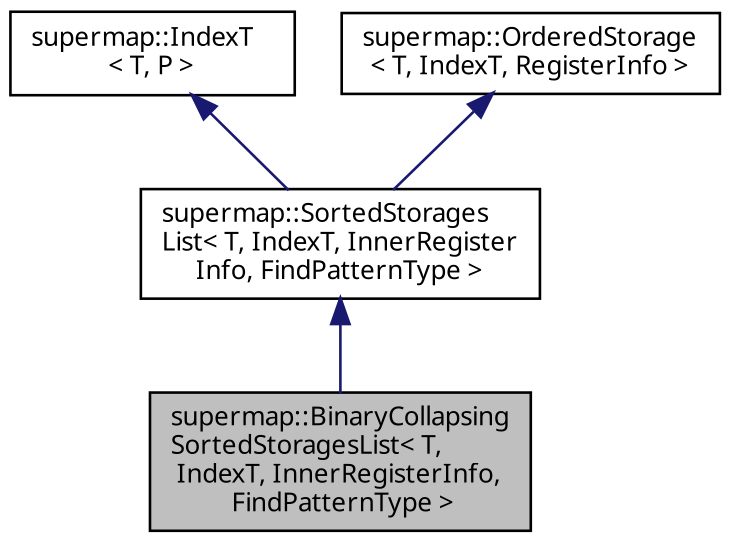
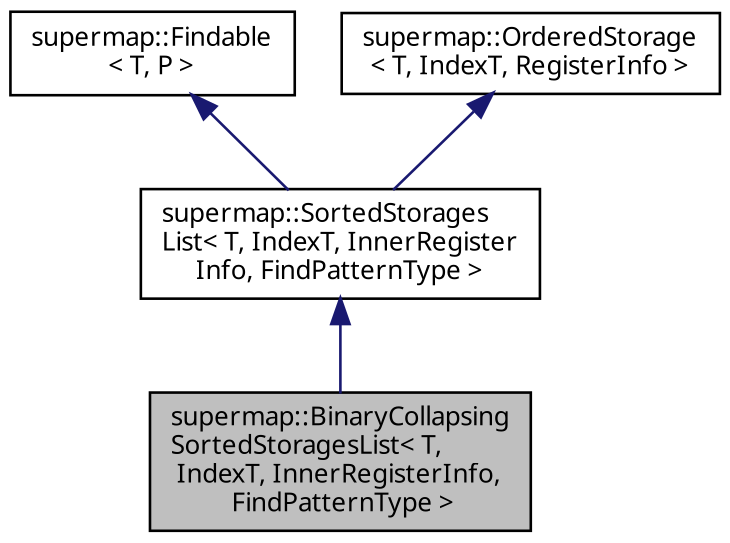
(153, 53) -> (153, 53)
